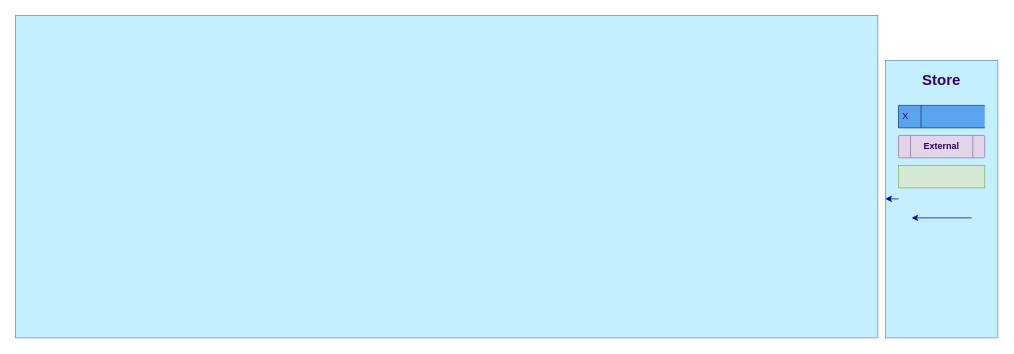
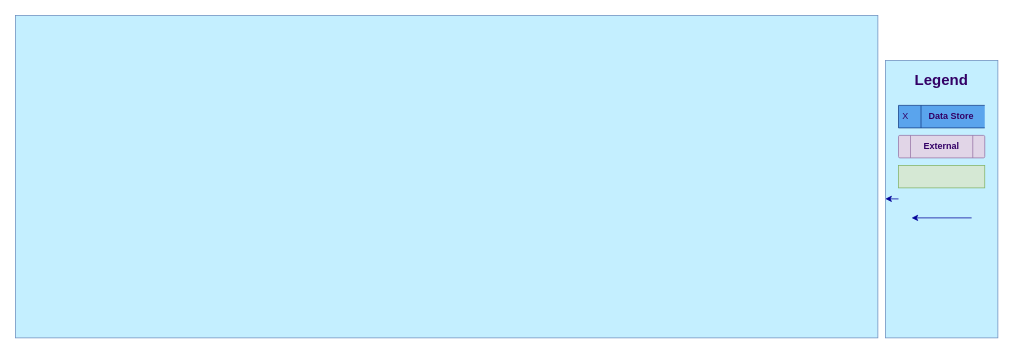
(942, 79) -> (942, 79)
none -> (951, 117)
